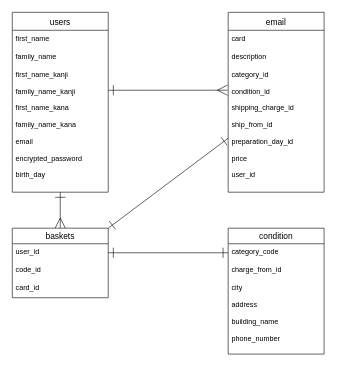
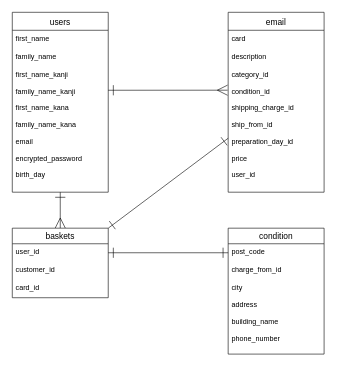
(258, 252) -> (250, 252)
(29, 270) -> (37, 270)
